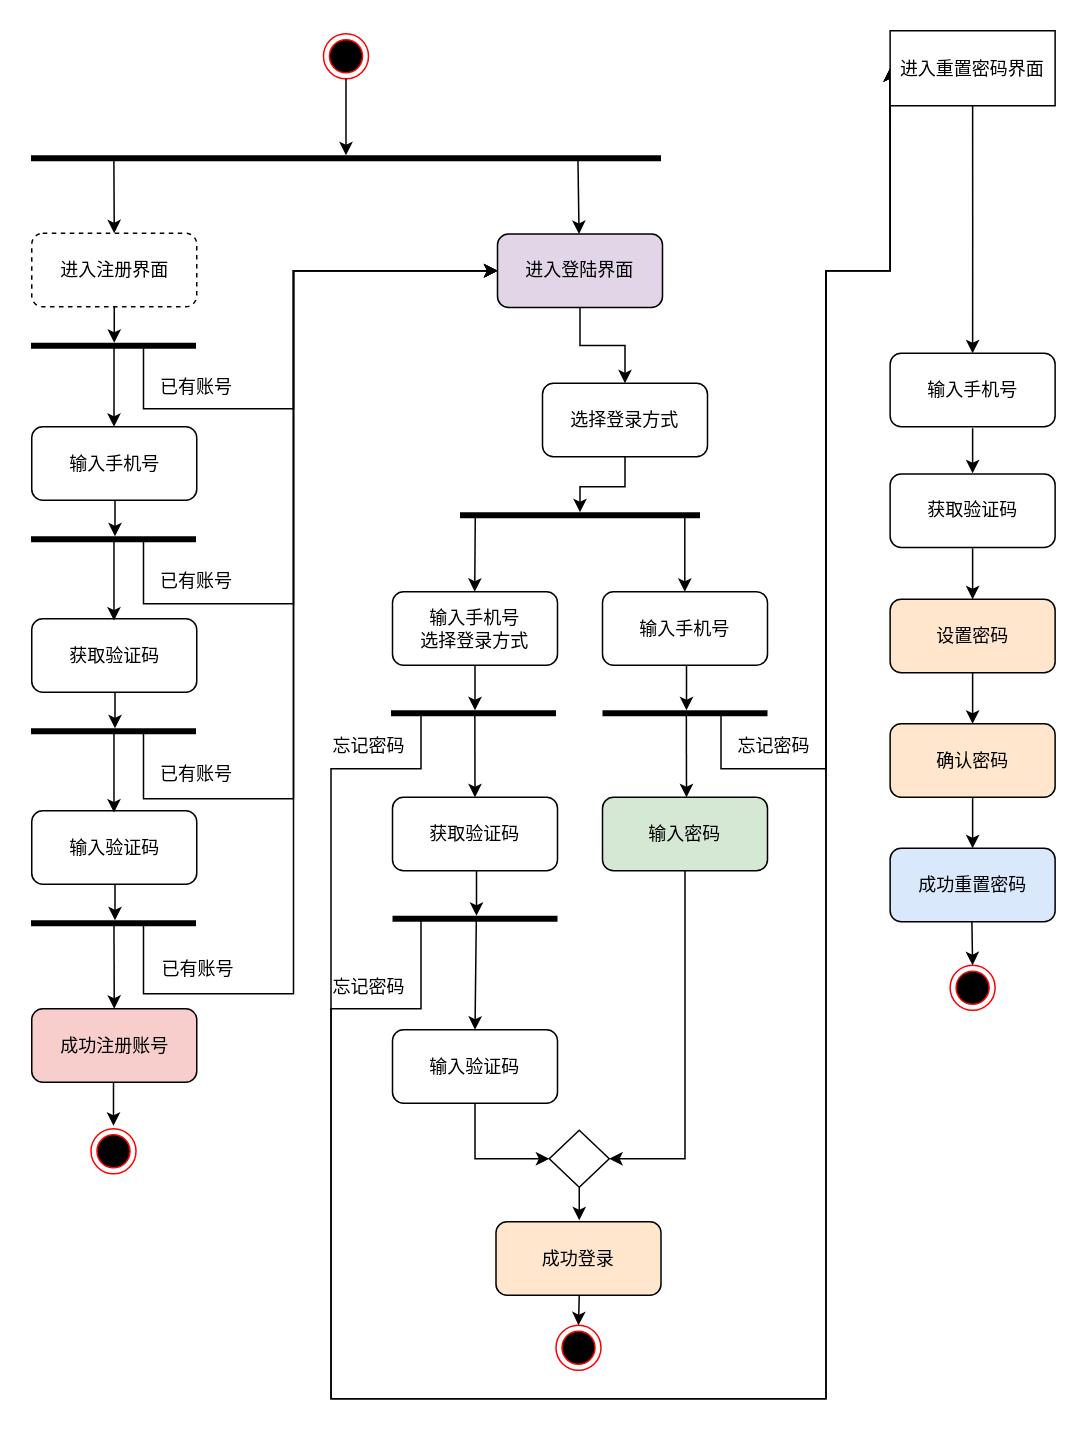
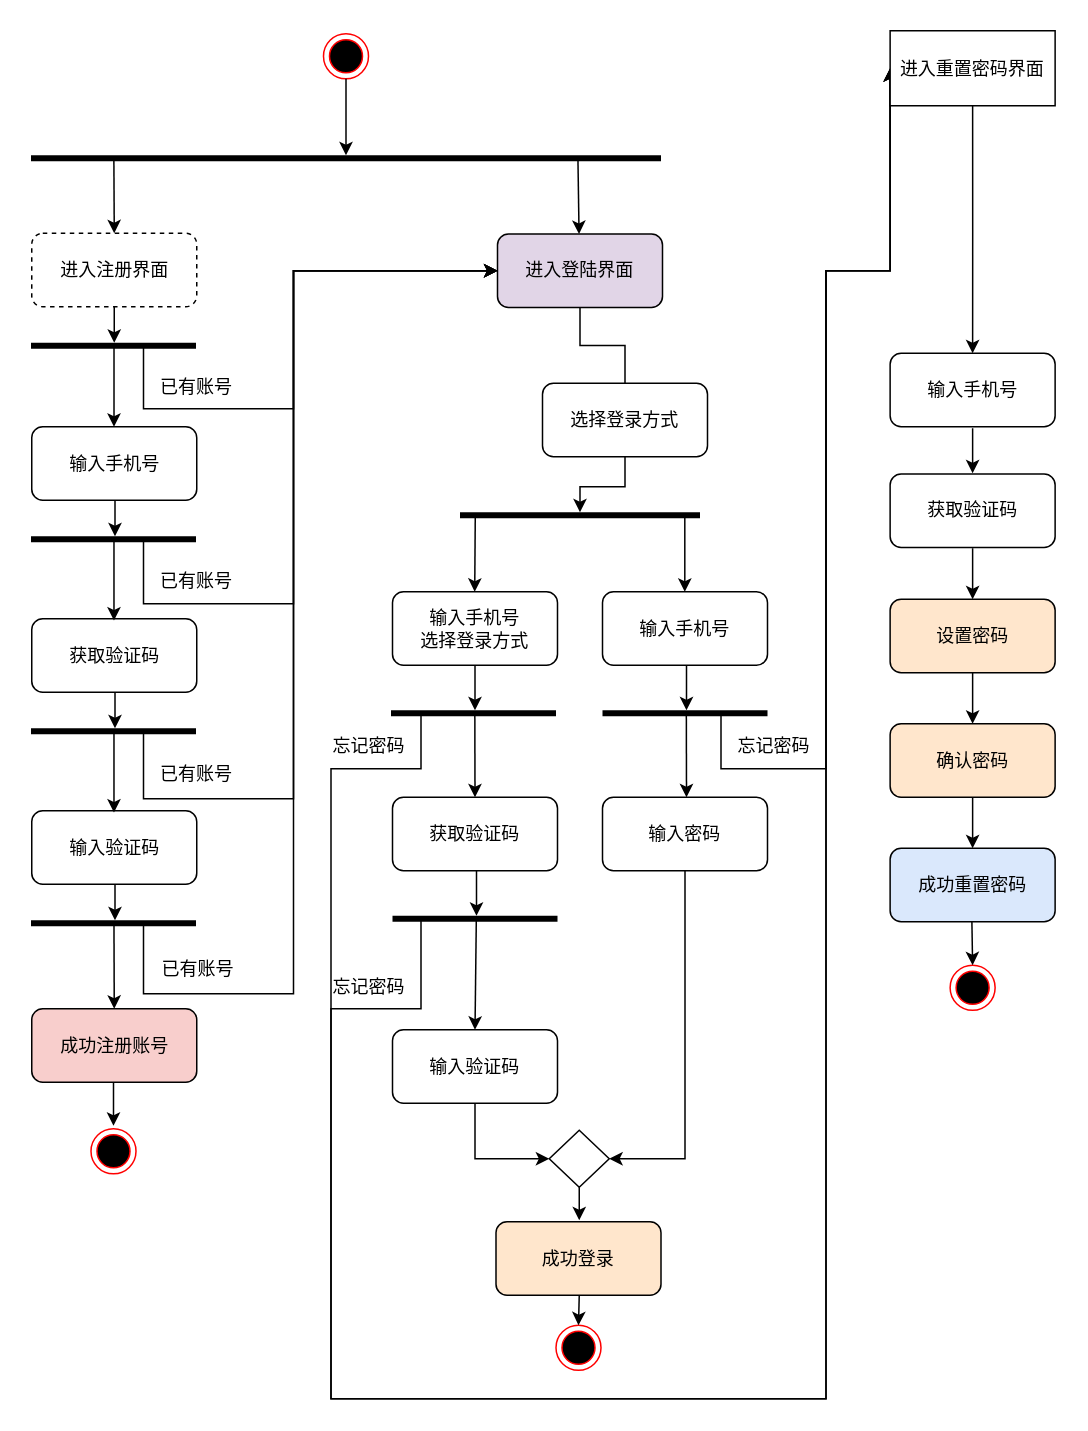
(625, 372) -> (625, 375)
(685, 834) -> (685, 834)
